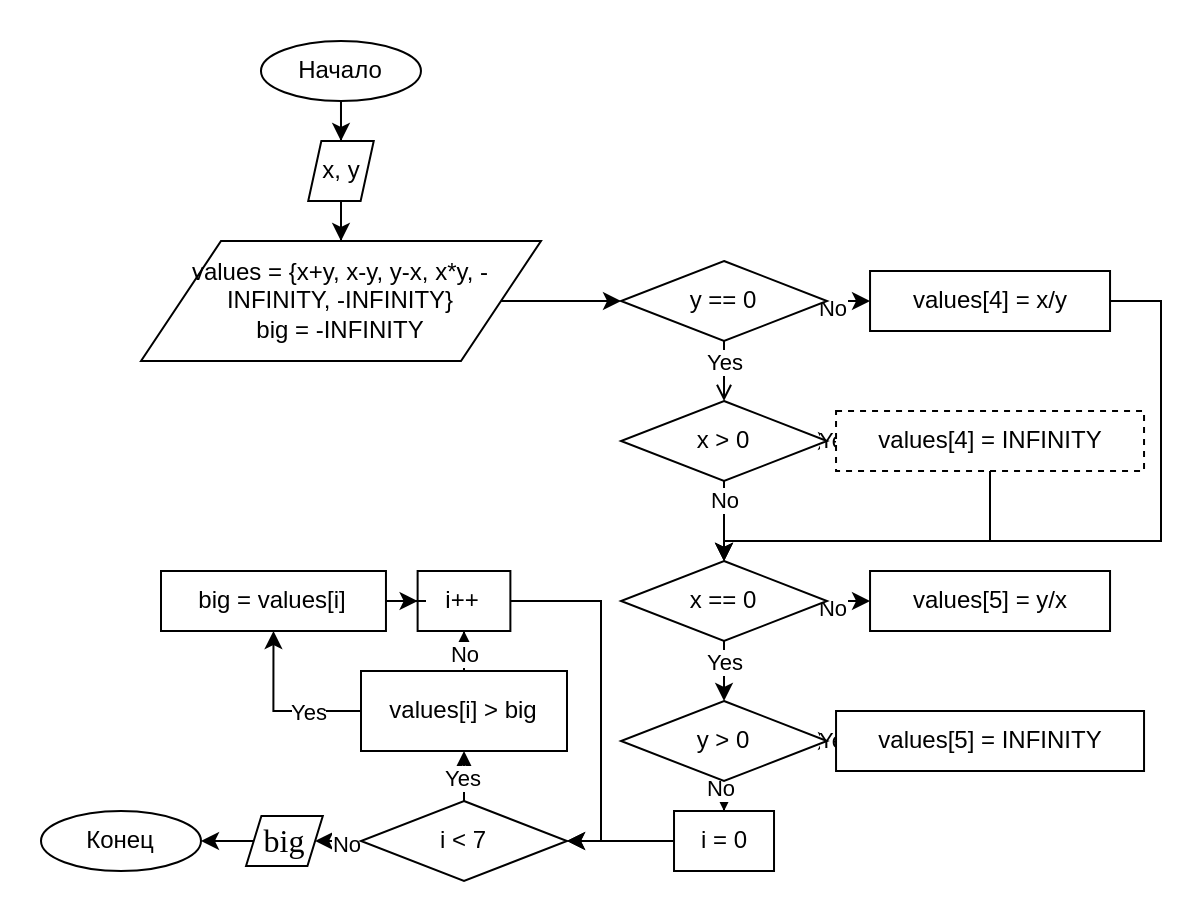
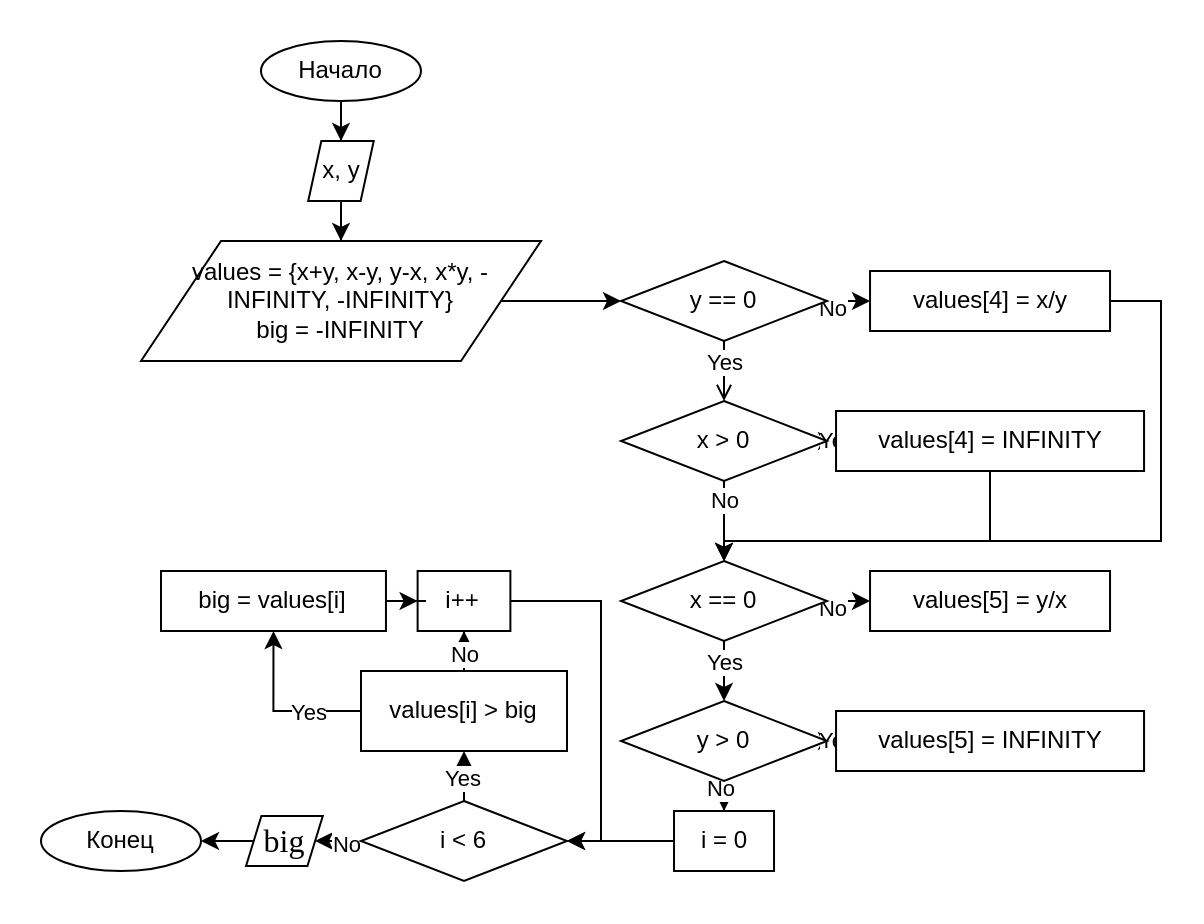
(990, 441) -> (990, 441)
(464, 841) -> (464, 841)
